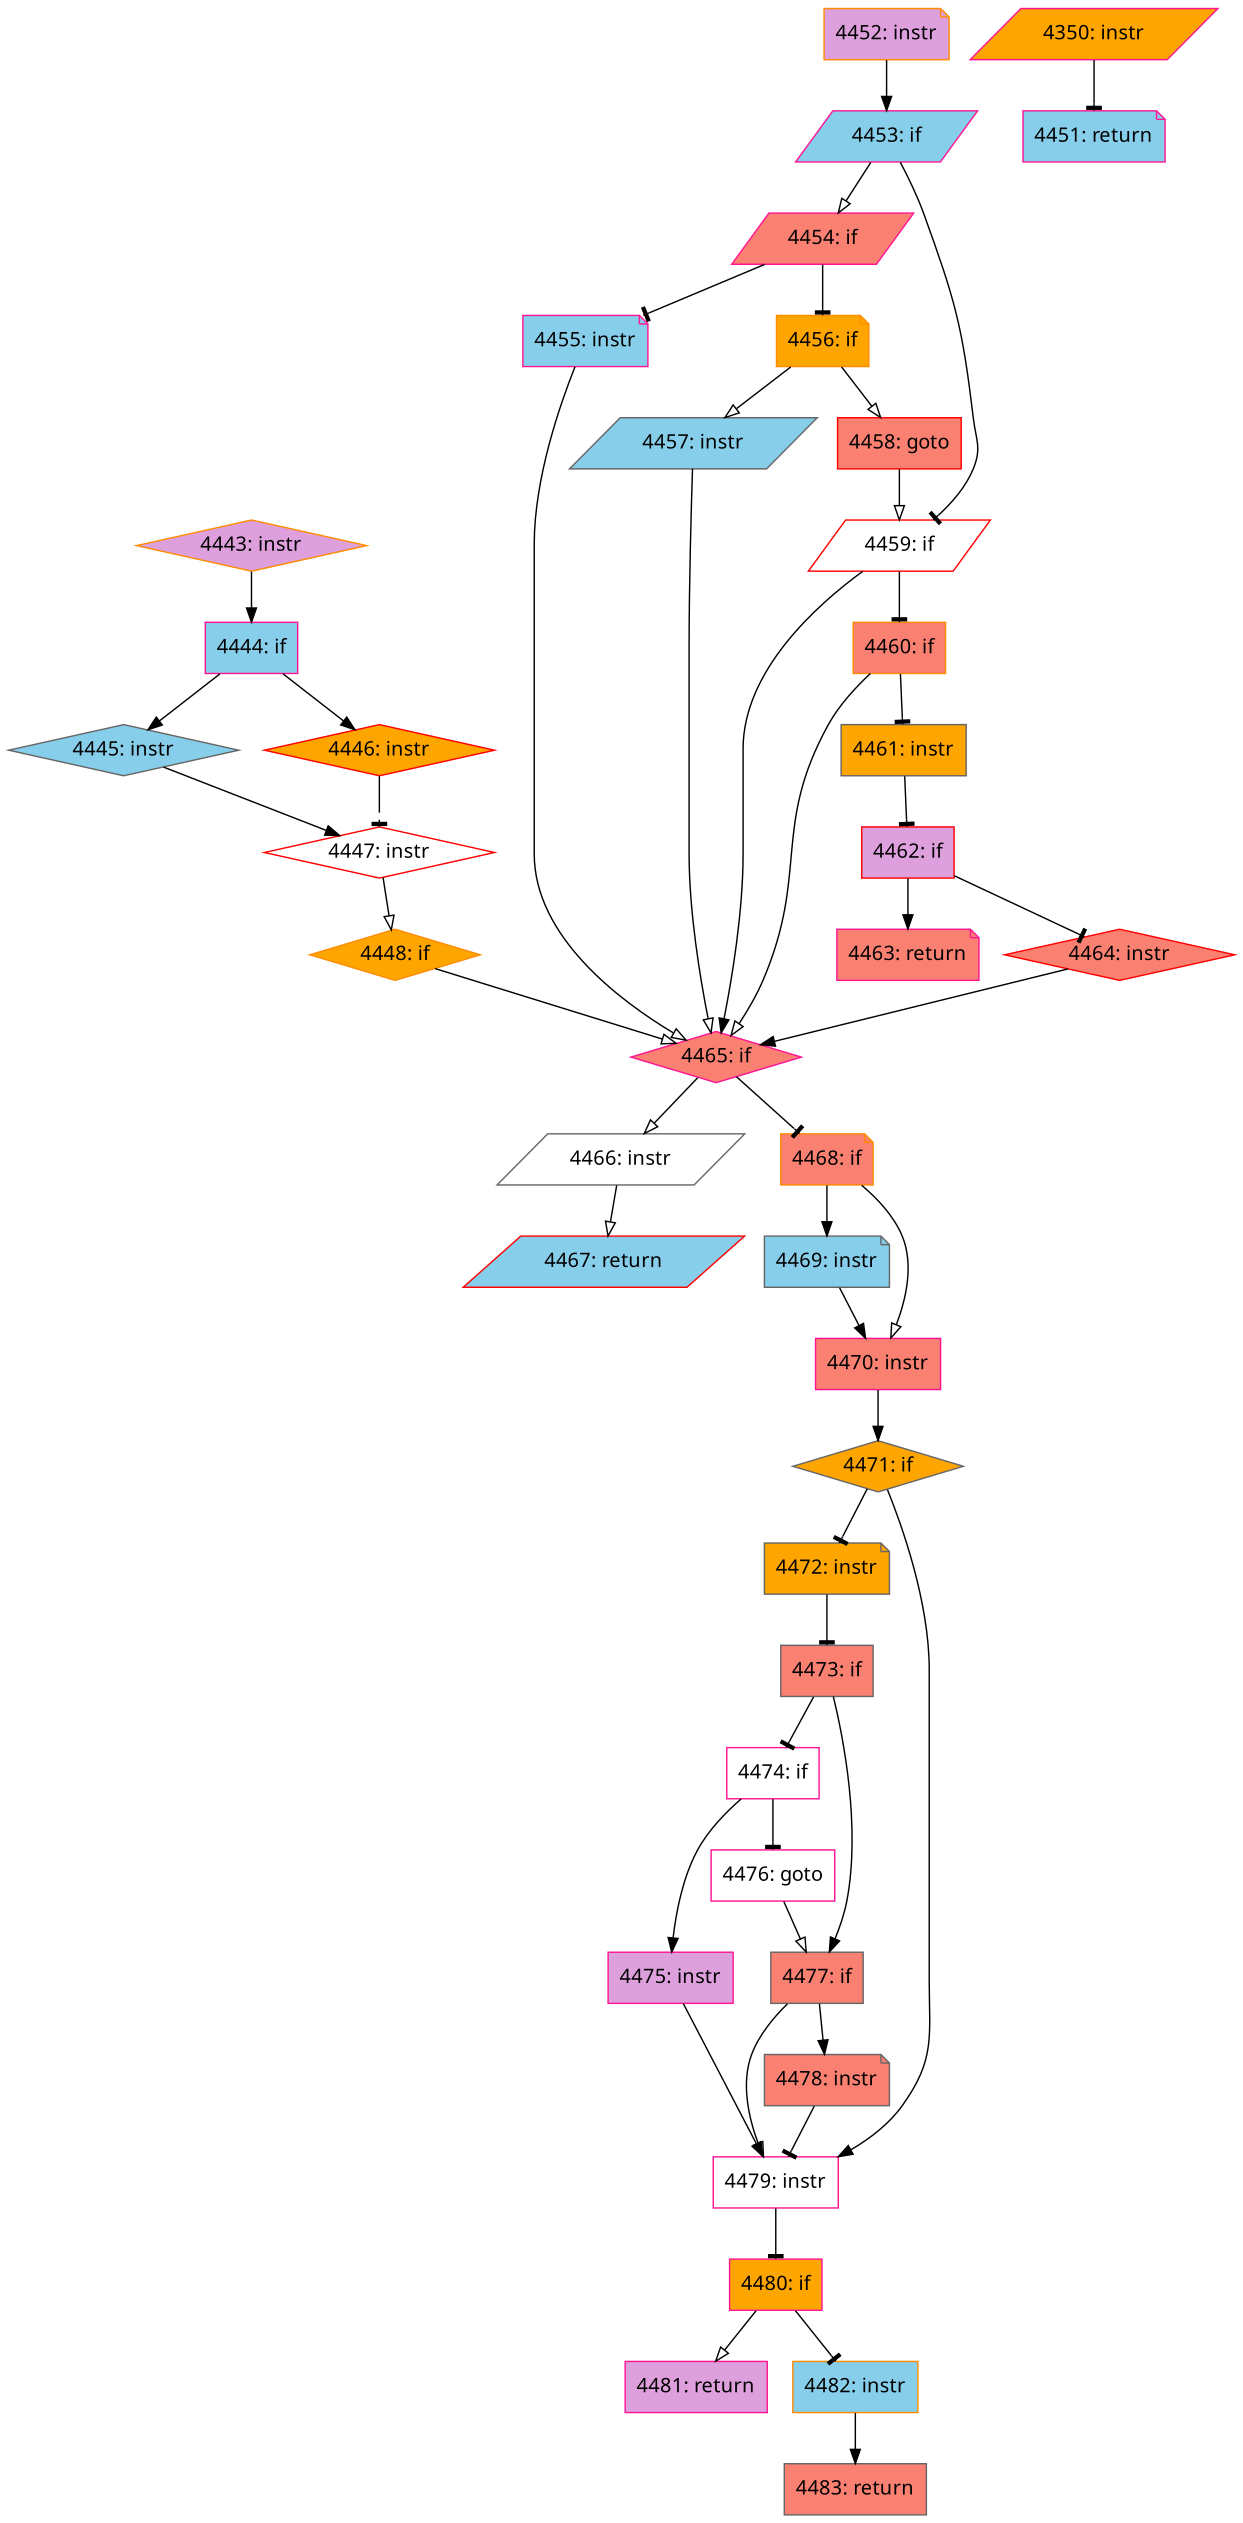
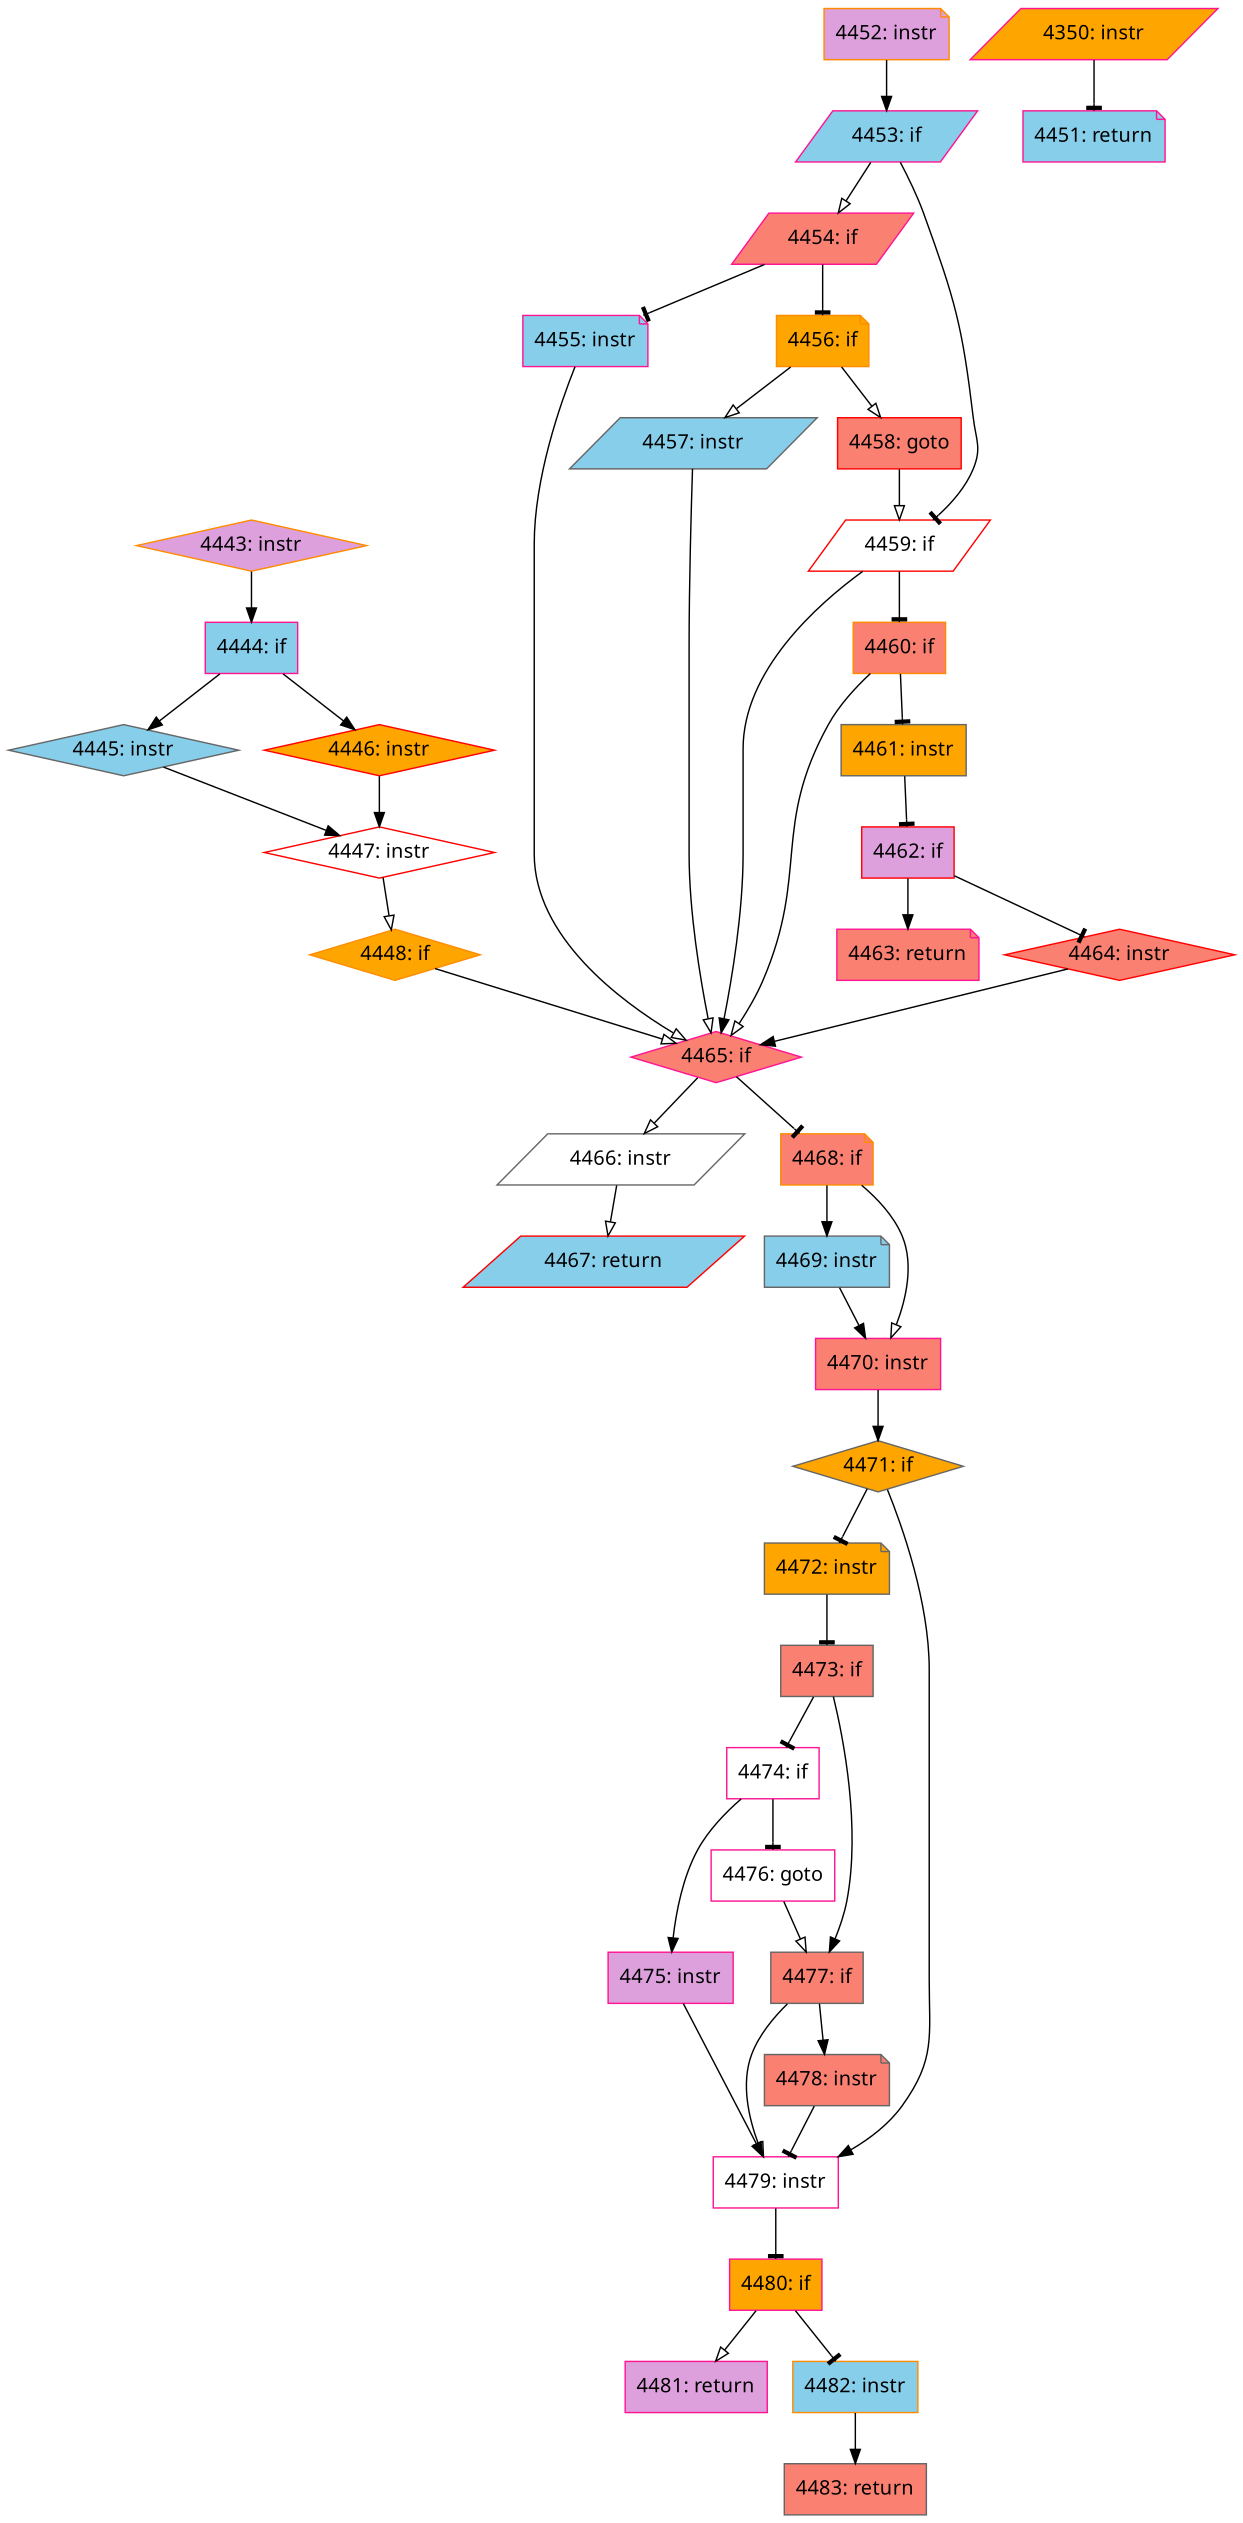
(379, 794) -> (379, 794)
